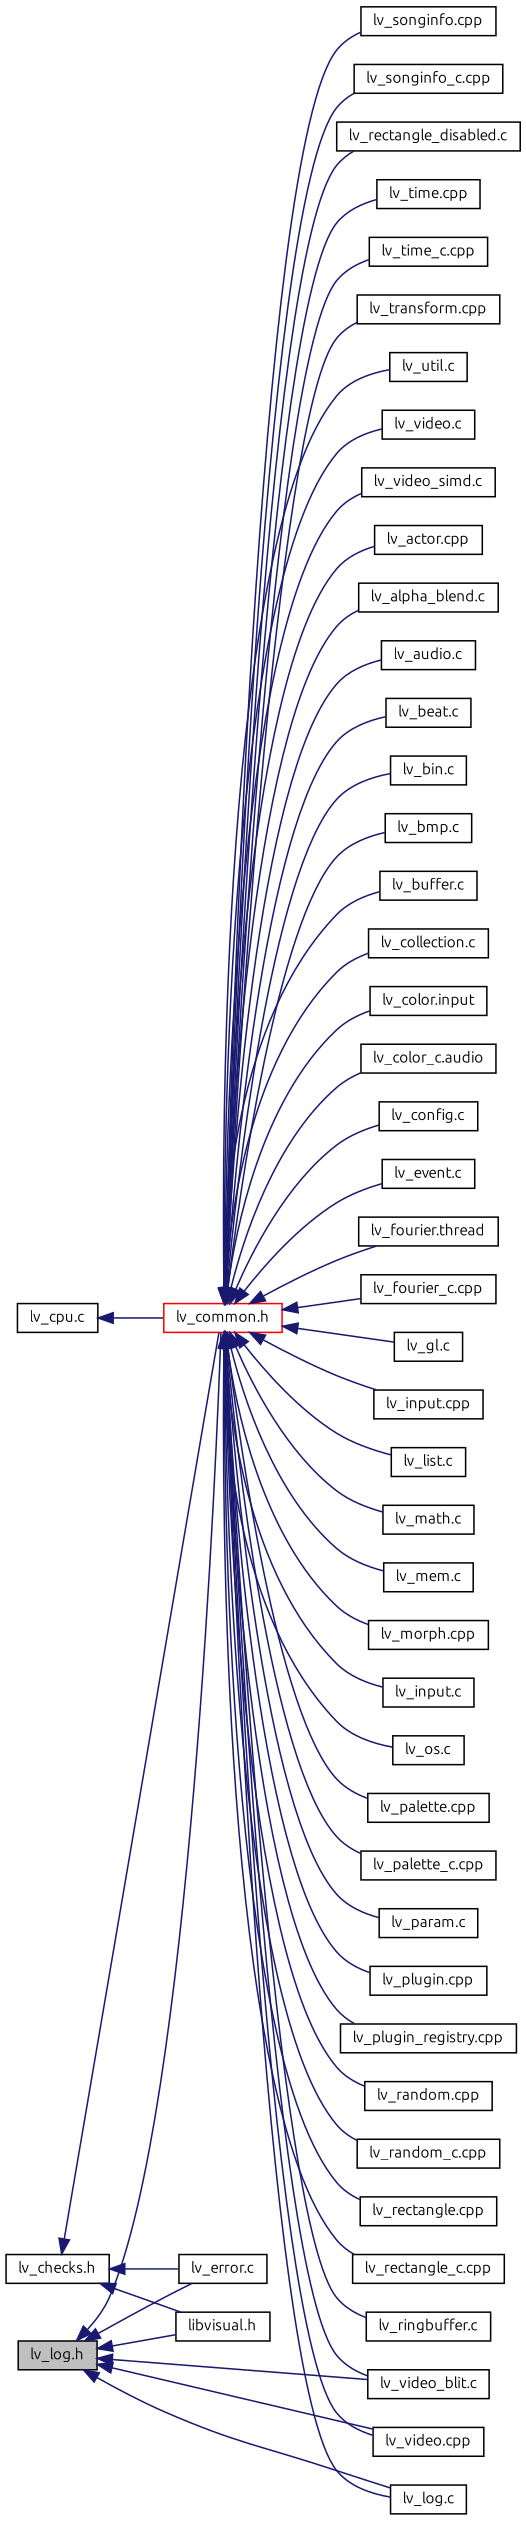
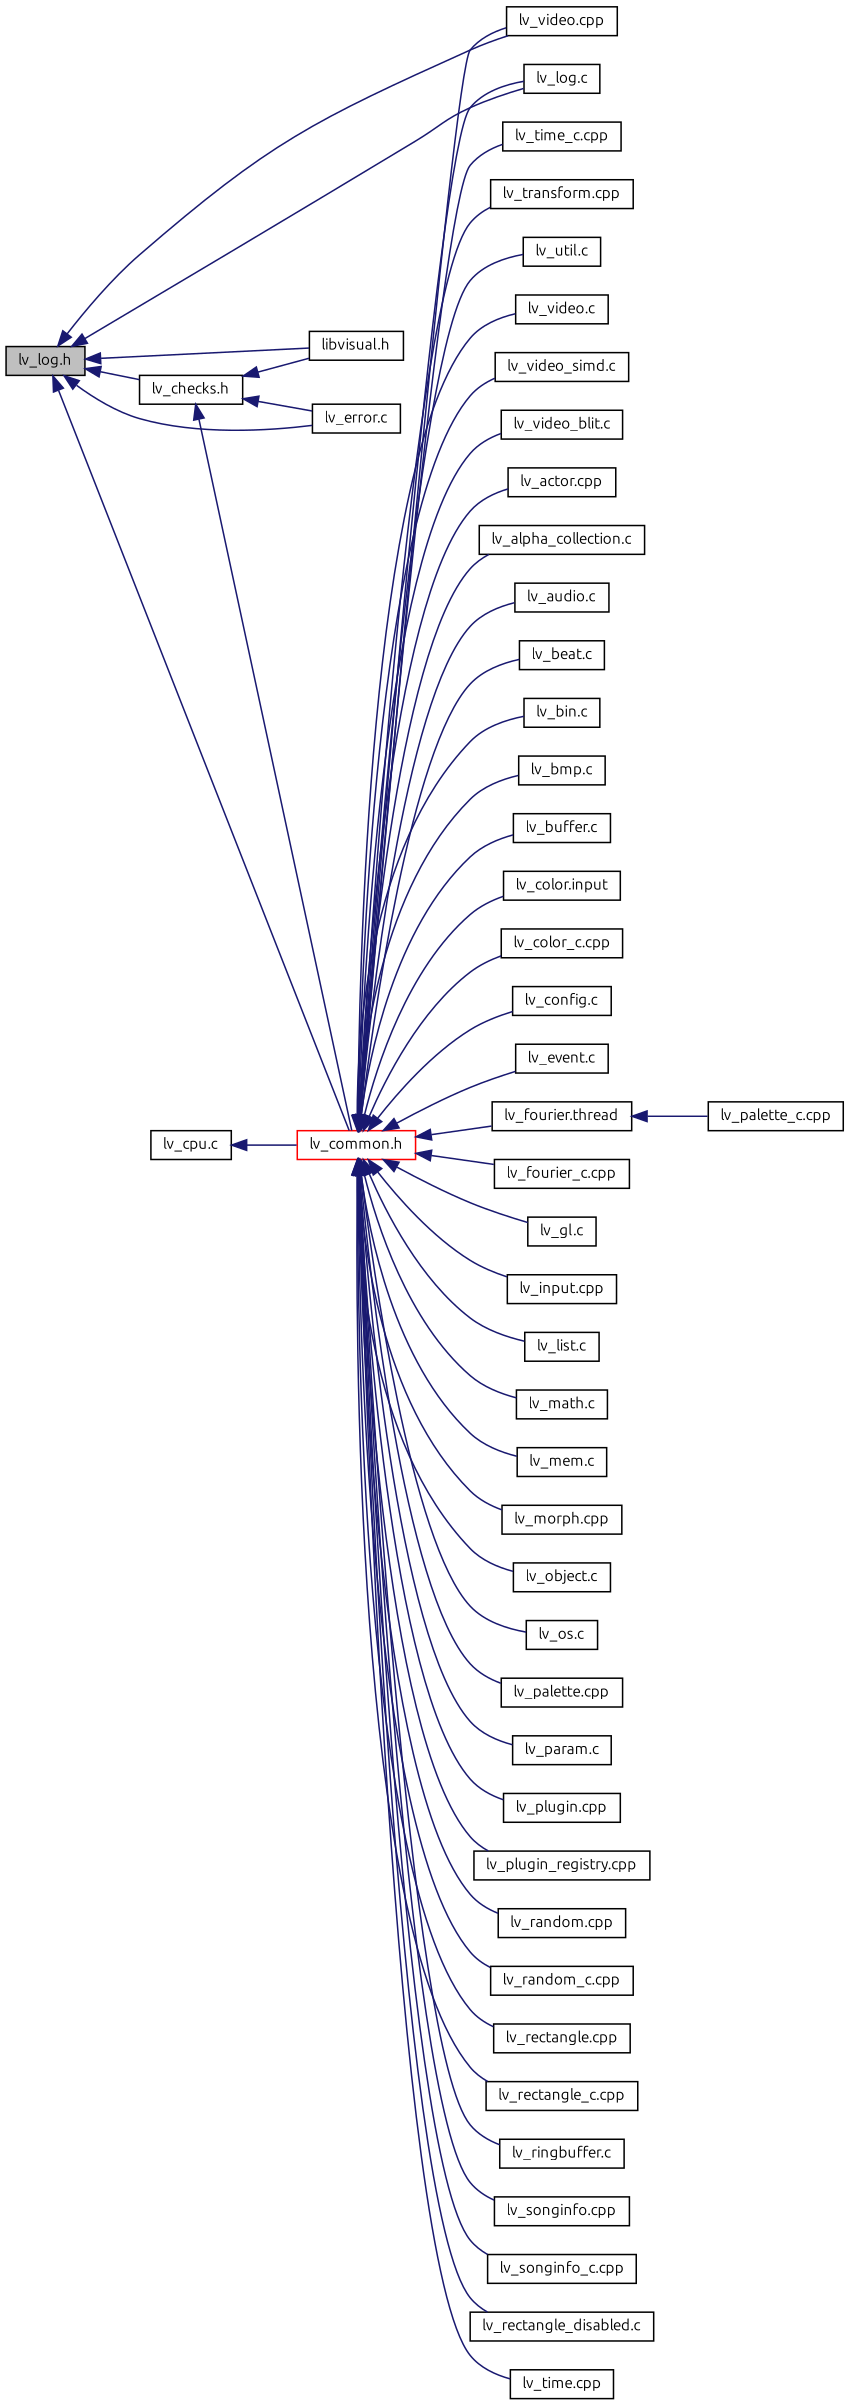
(428, 598) -> (562, 540)
(428, 943) -> none
(428, 1059) -> (562, 943)
(268, 1639) -> (678, 1116)
(428, 1693) -> (562, 1577)
(240, 2370) -> (120, 376)
